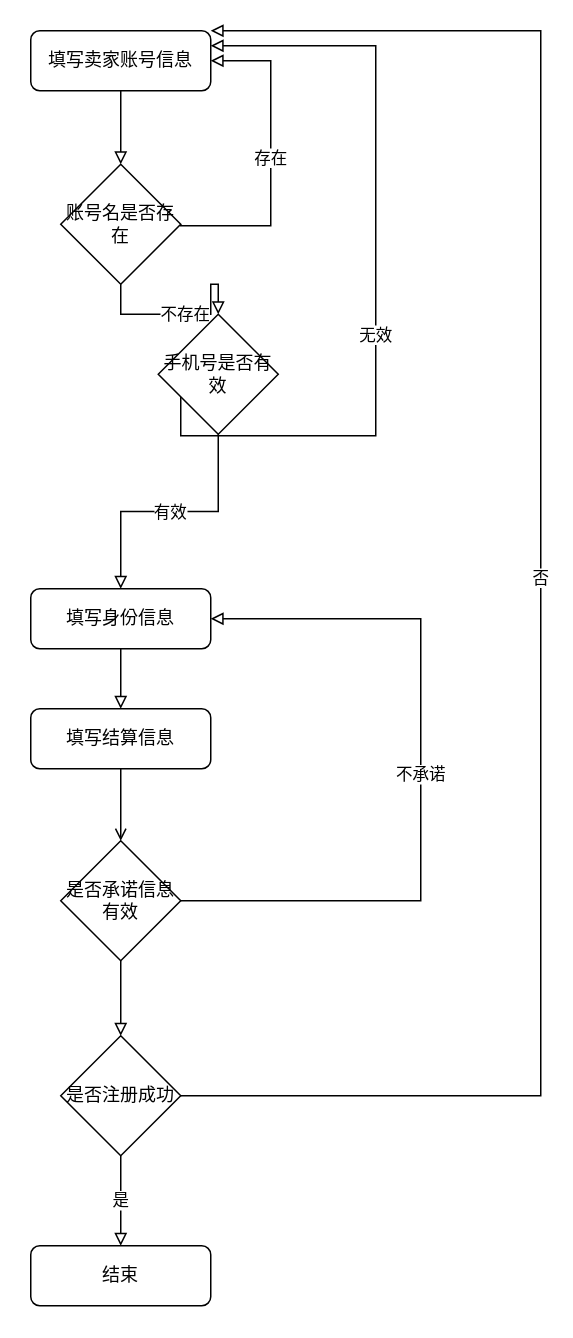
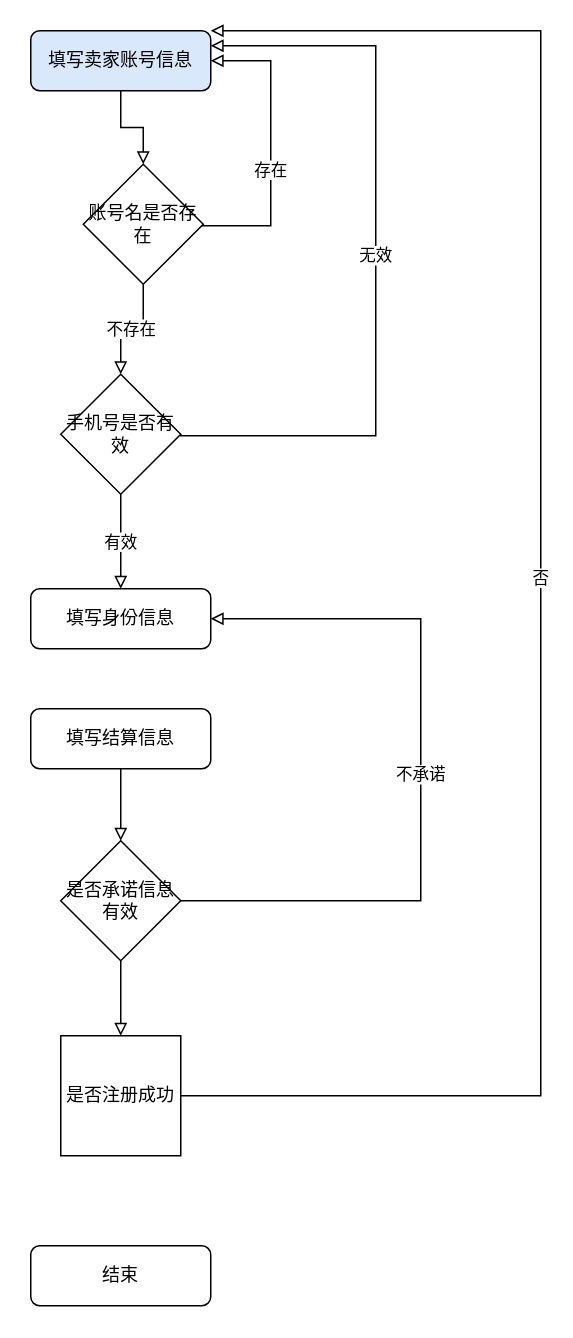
(121, 61) -> (121, 61)
(121, 224) -> (143, 224)
(218, 374) -> (121, 434)
(121, 672) -> none
(121, 831) -> (121, 827)
(121, 1096) -> (121, 1096)
(121, 1194) -> none
